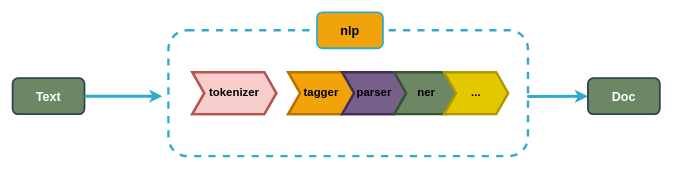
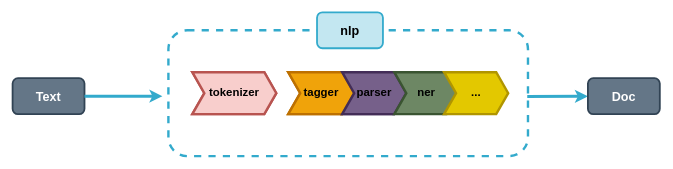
(350, 30) -> (350, 30)
(48, 96) -> (48, 96)
(624, 96) -> (624, 96)
